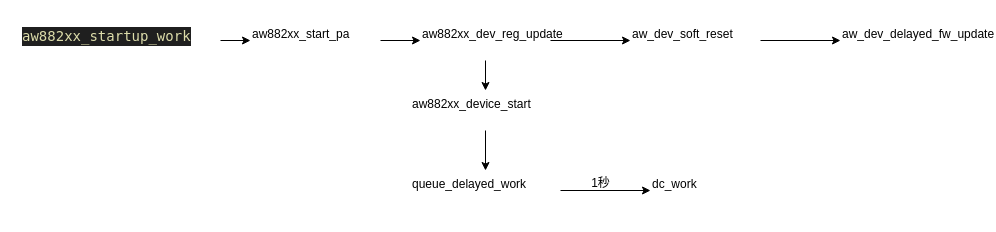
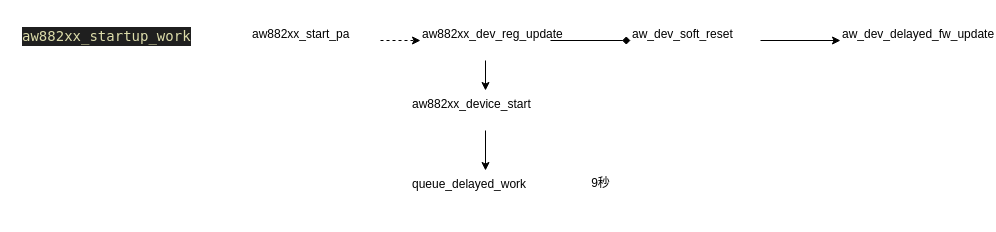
(240, 41) -> none
(397, 41) -> (397, 41)
(622, 41) -> (622, 41)
(601, 184) -> (601, 184)
(602, 191) -> none
(676, 191) -> none
